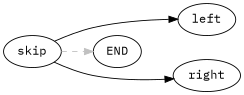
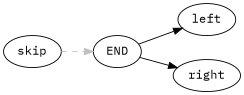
(111, 24) -> (156, 38)
(108, 78) -> (154, 61)
